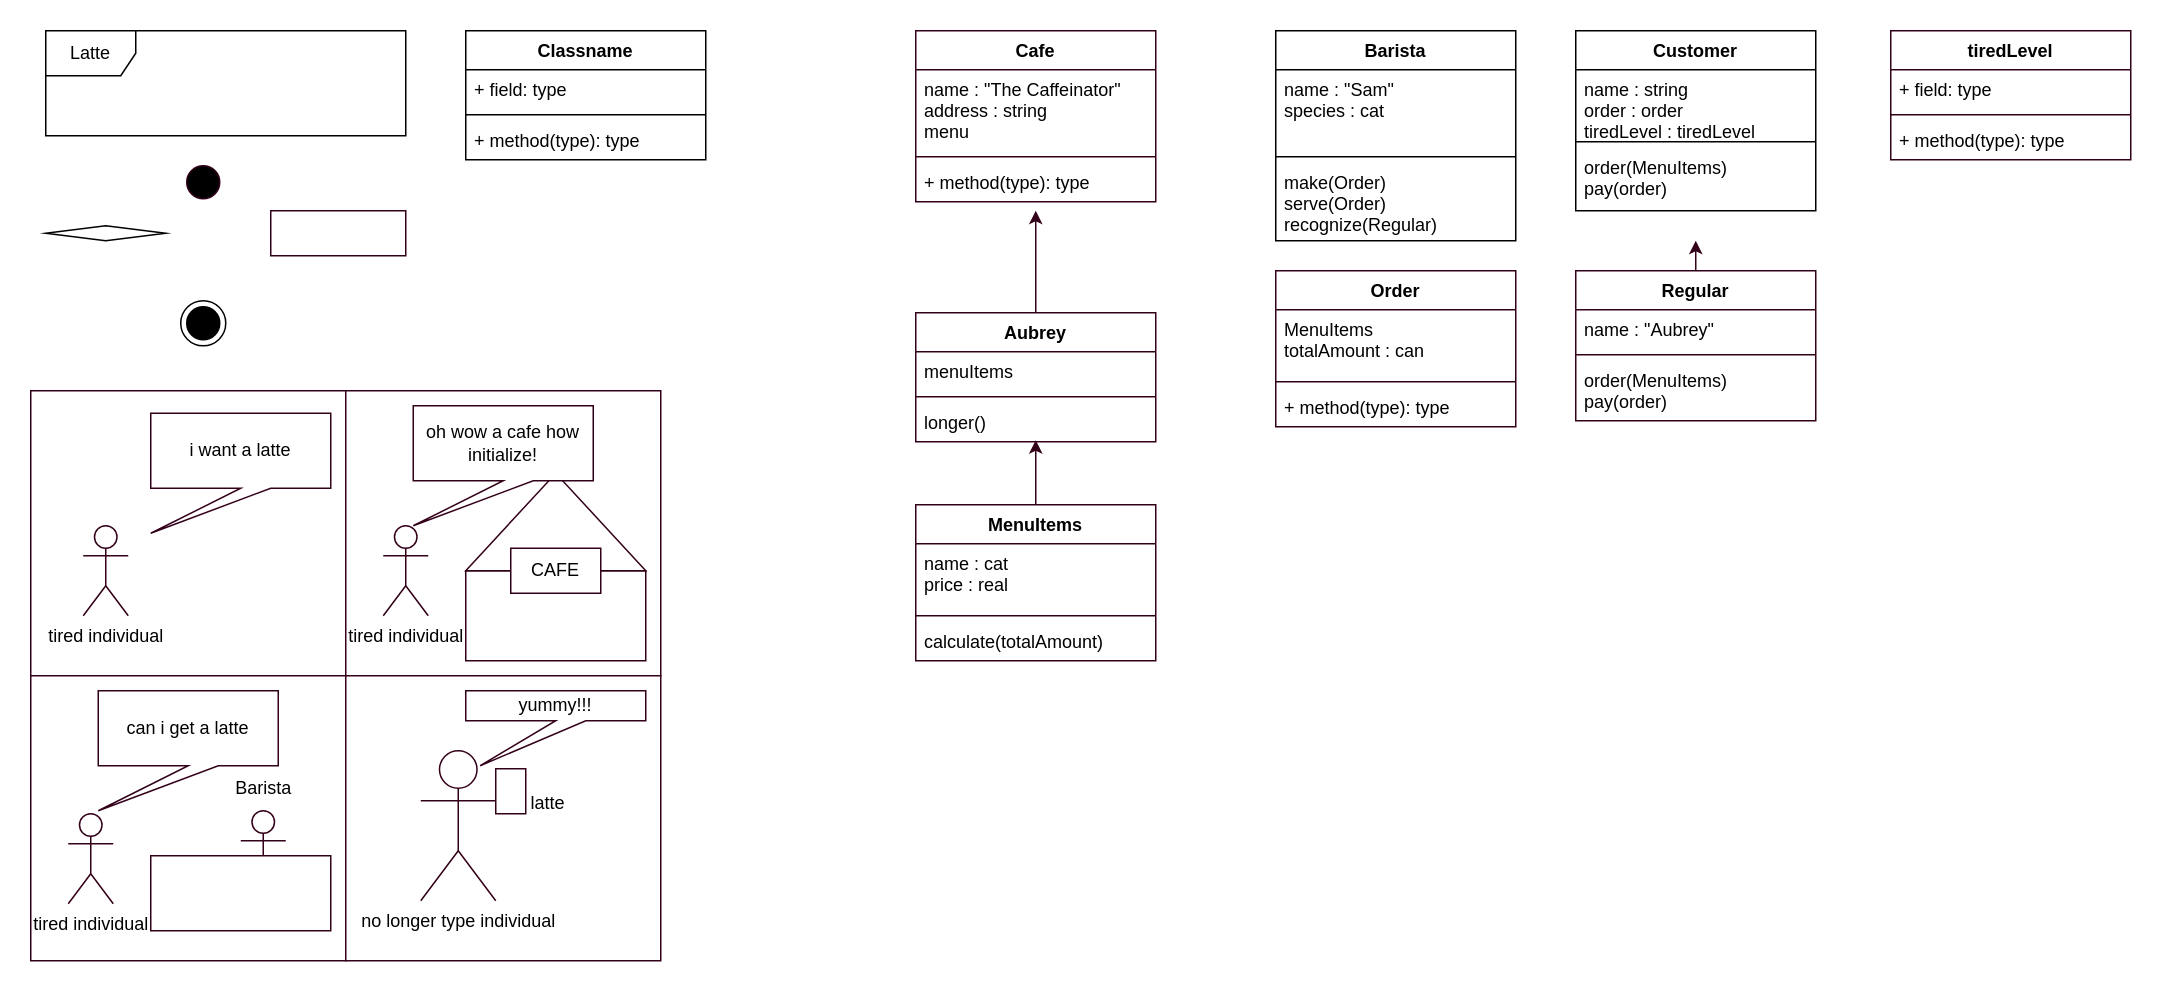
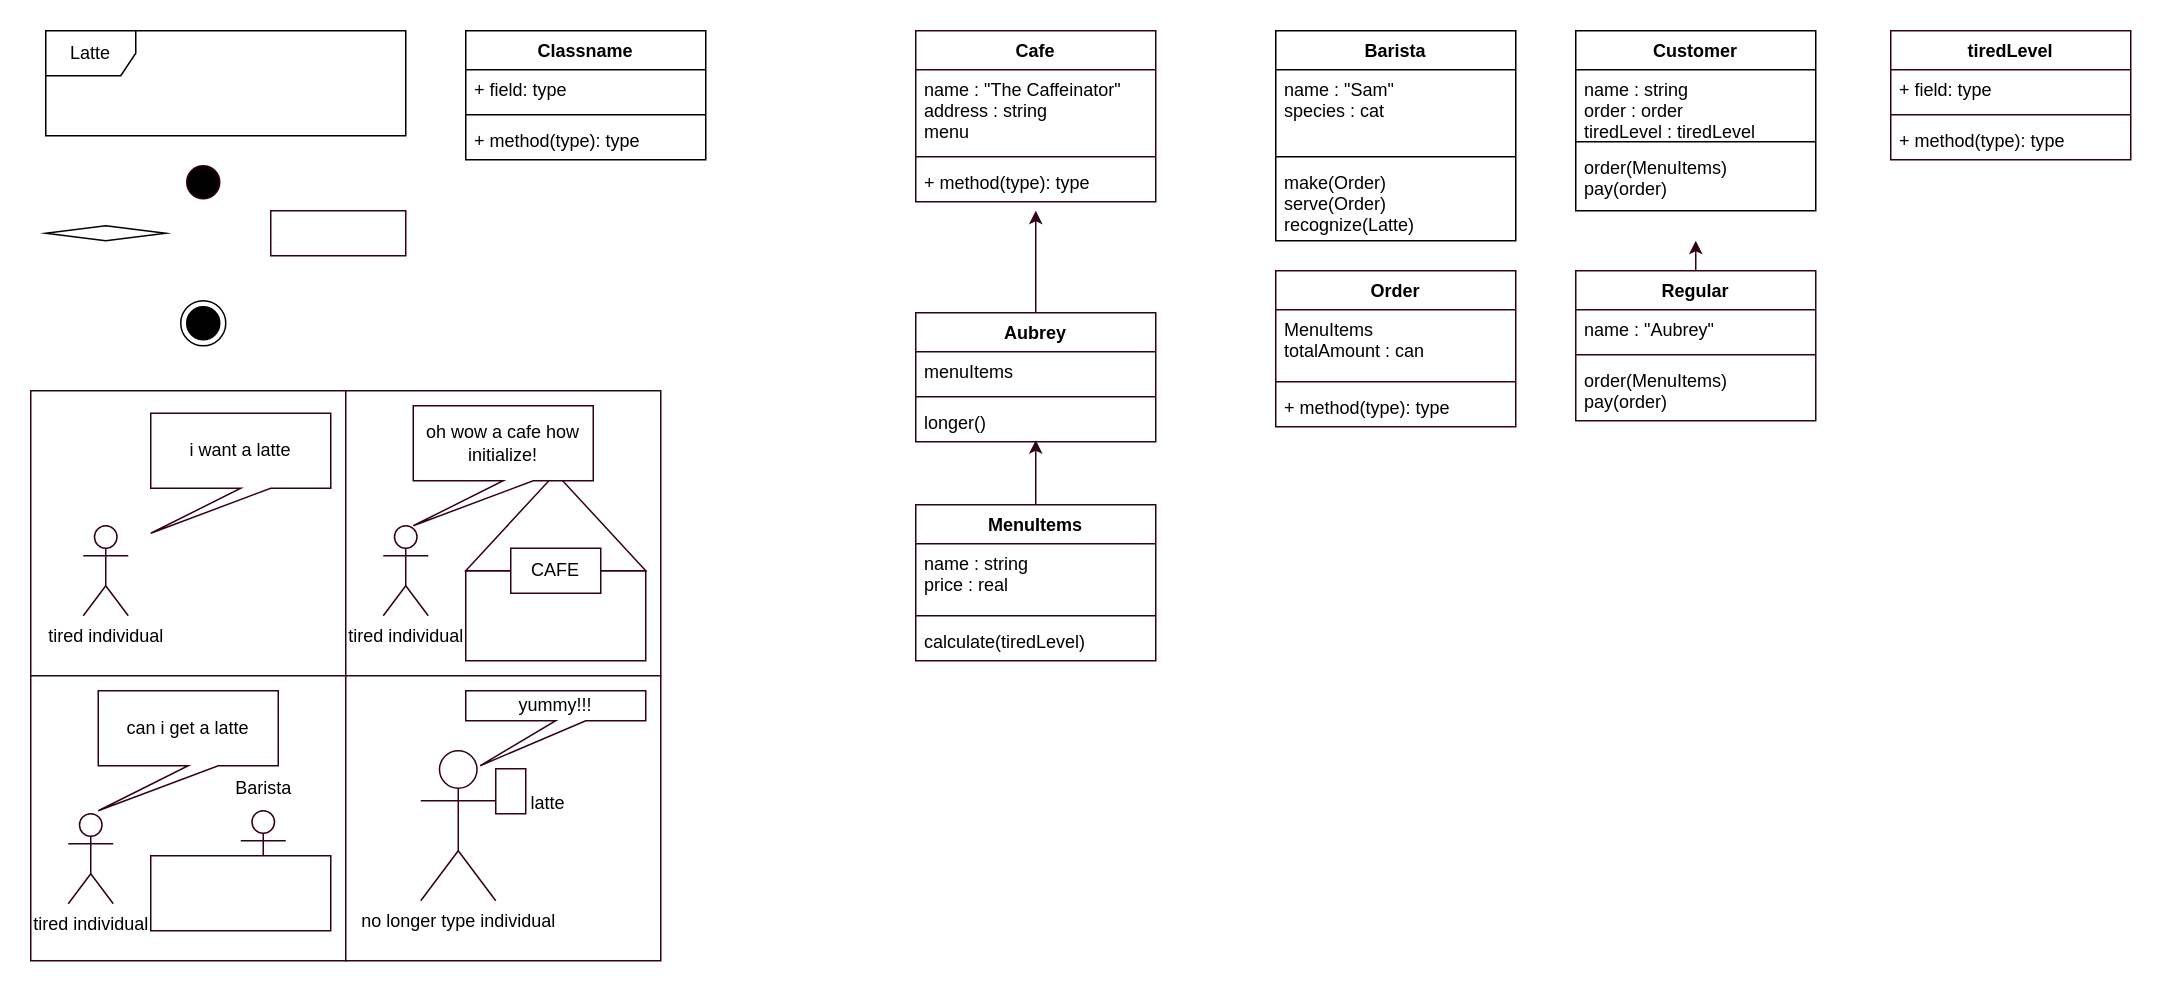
(1339, 183) -> (1339, 183)
(967, 564) -> (980, 564)
(1028, 642) -> (1020, 642)
